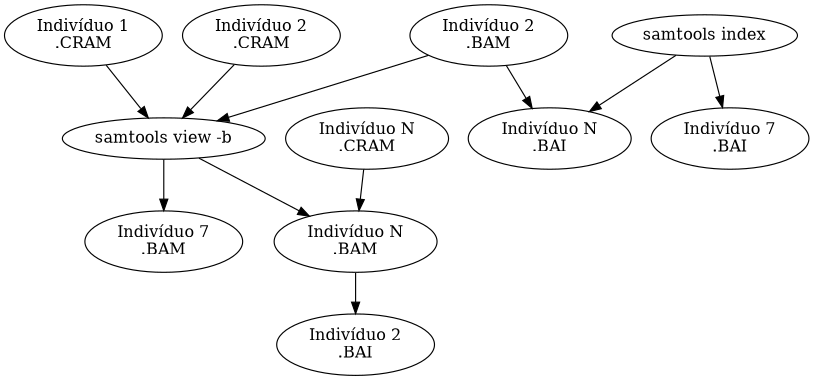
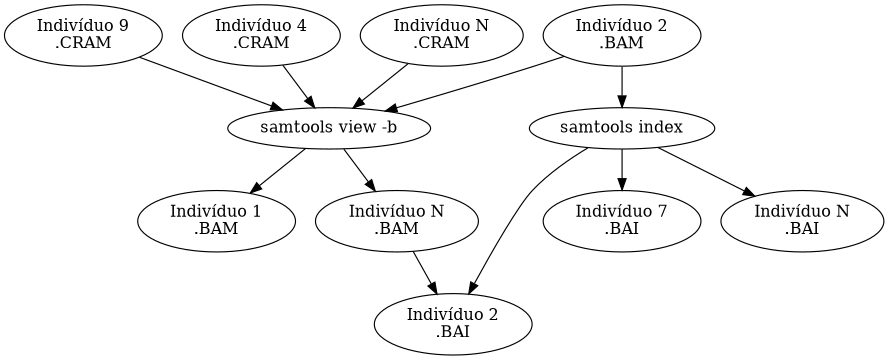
(83, 35) -> (83, 35)
(261, 35) -> (261, 35)
(516, 82) -> (622, 81)
(362, 184) -> (385, 82)
none -> (520, 206)
(164, 242) -> (217, 221)
